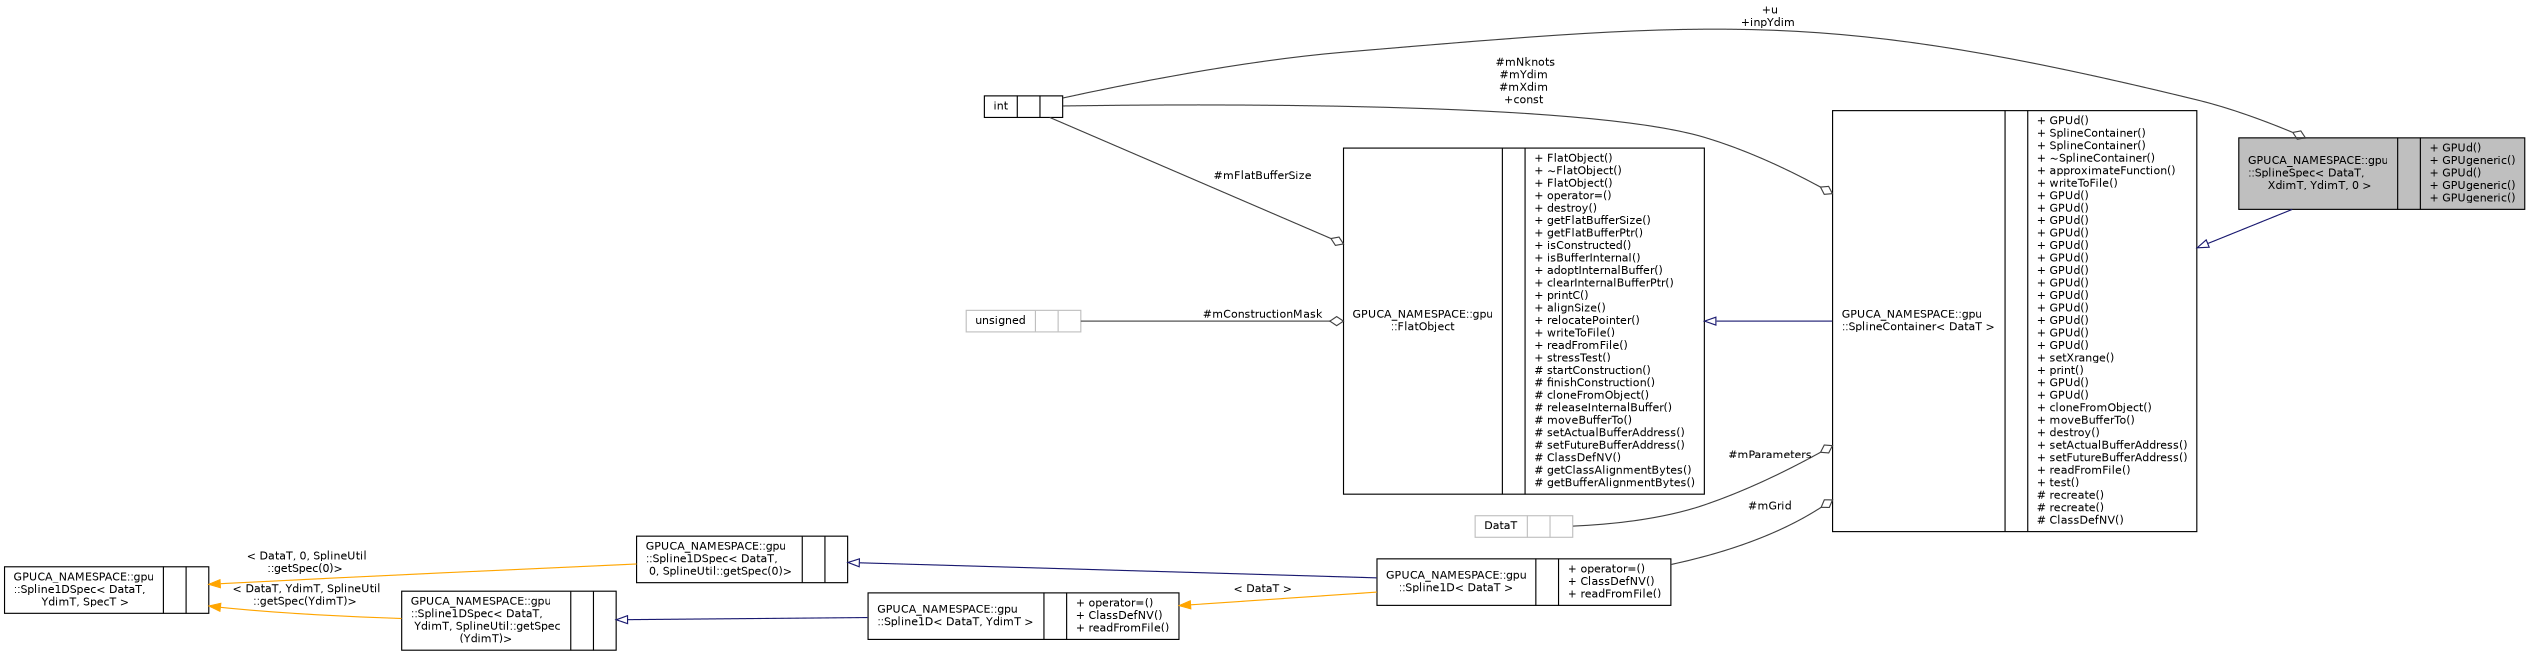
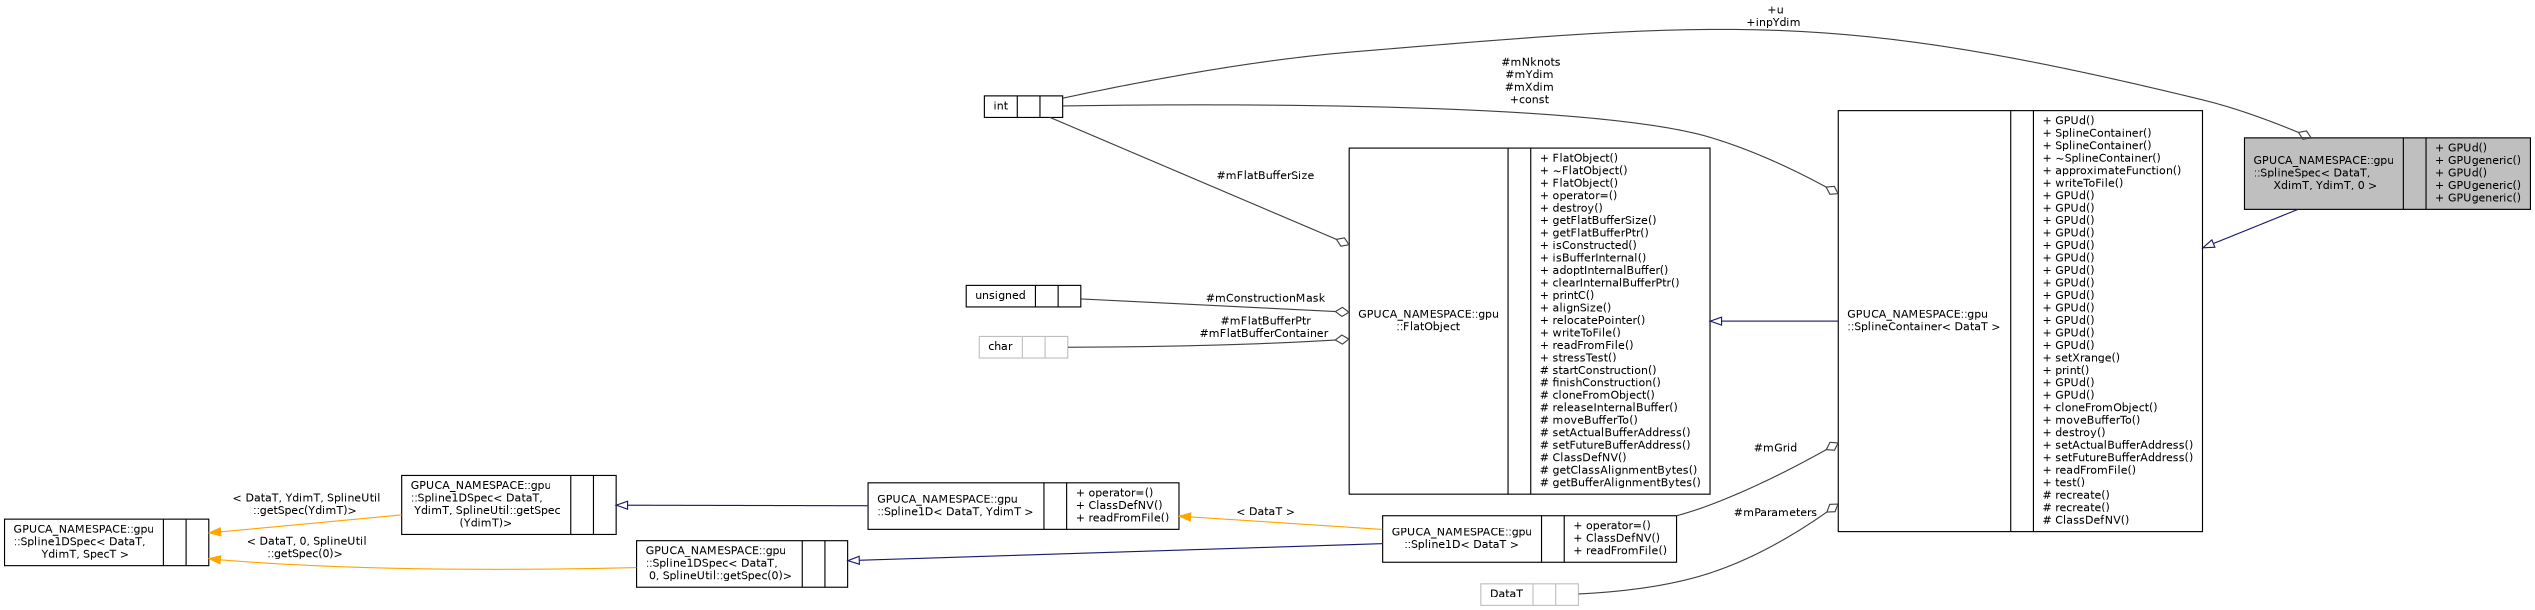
(1024, 321) -> (1024, 296)
none -> (1024, 347)
